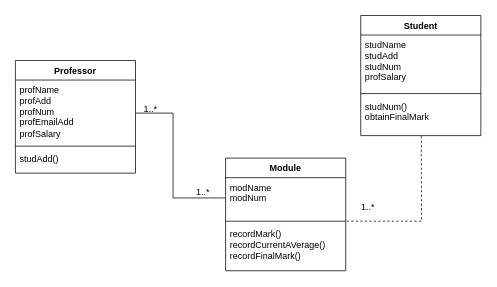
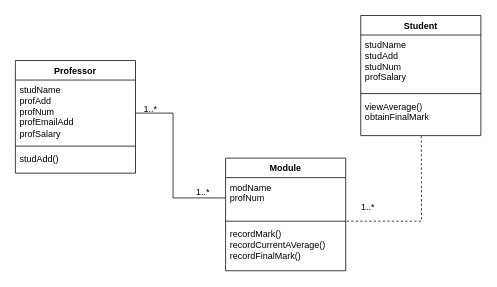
(48, 112) -> (48, 112)
(399, 112) -> (399, 112)
(248, 193) -> (248, 193)
